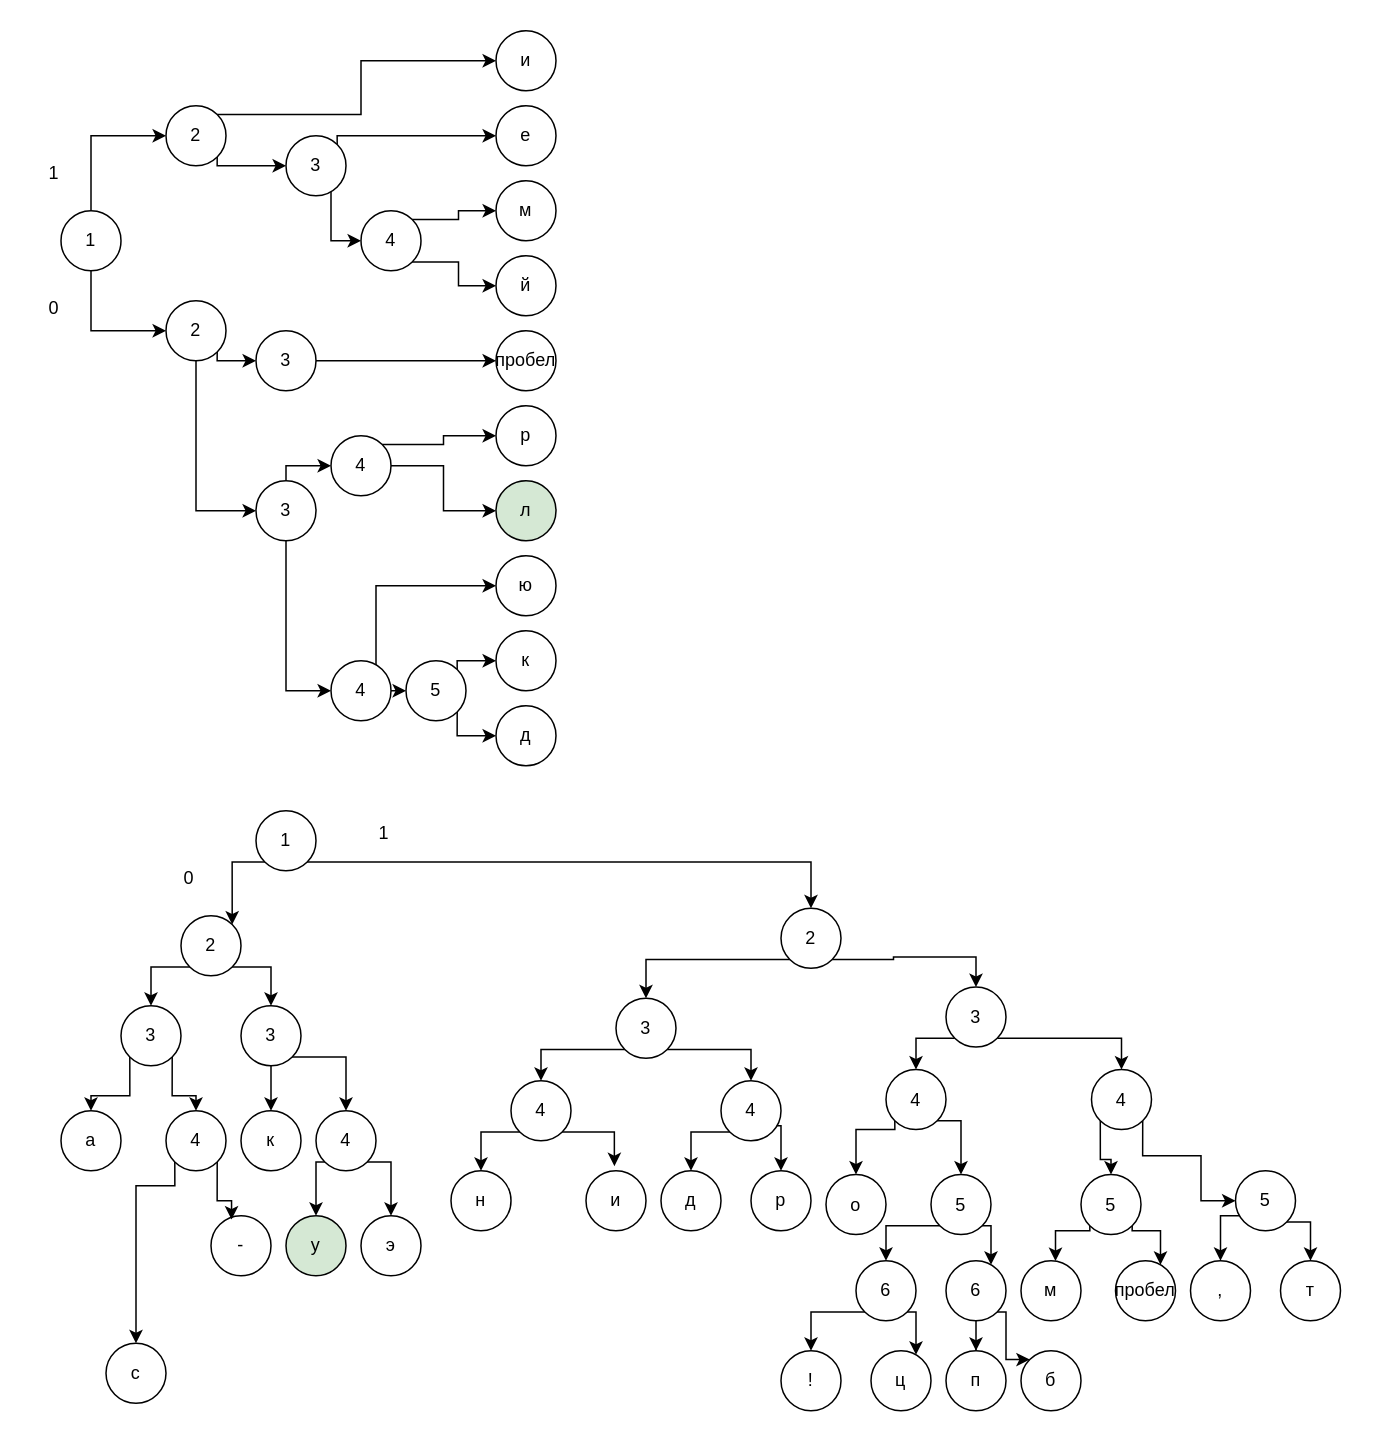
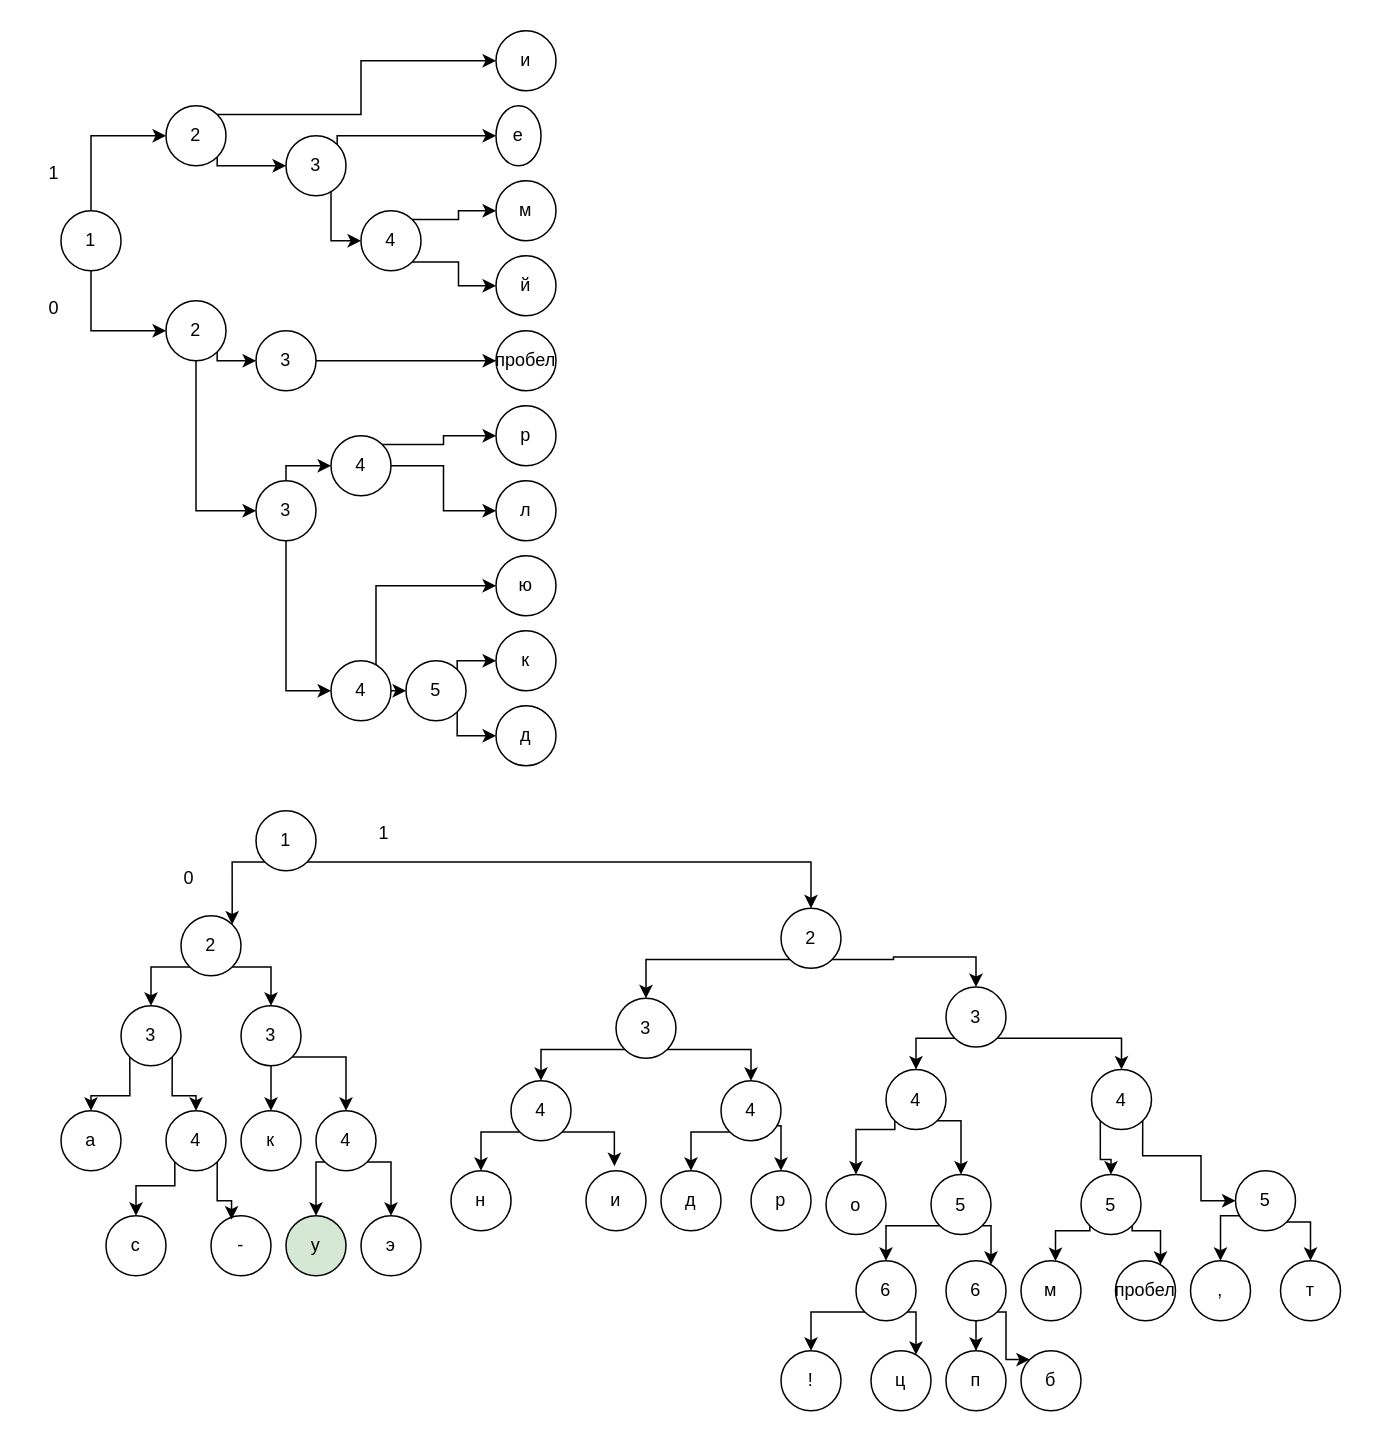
(526, 136) -> (518, 136)
(526, 511) -> (526, 511)
(136, 1373) -> (136, 1246)
